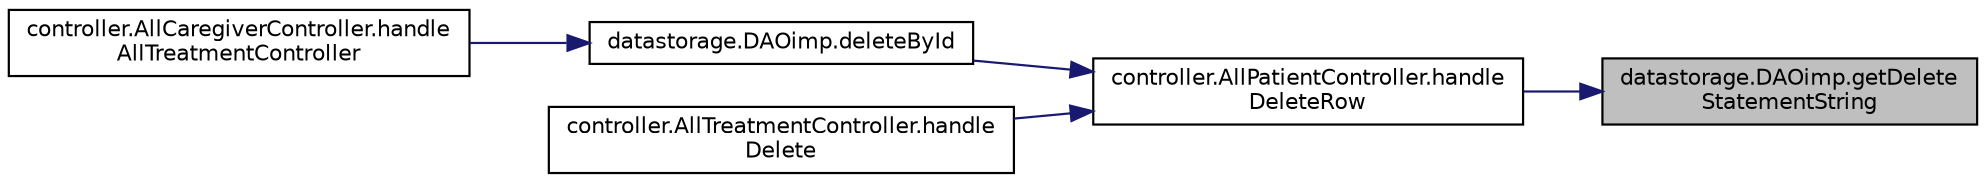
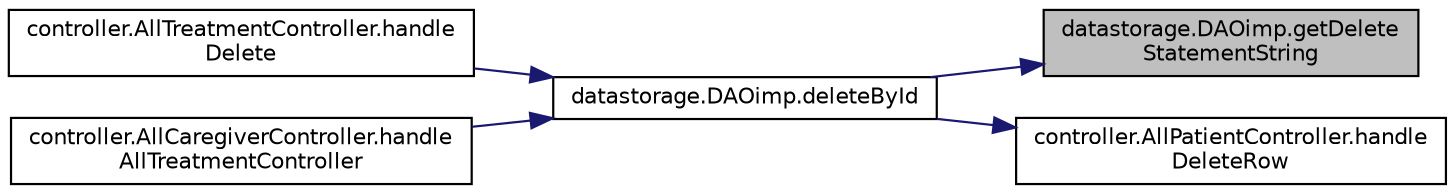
(1552, 91) -> (976, 72)
(1042, 116) -> (502, 72)
